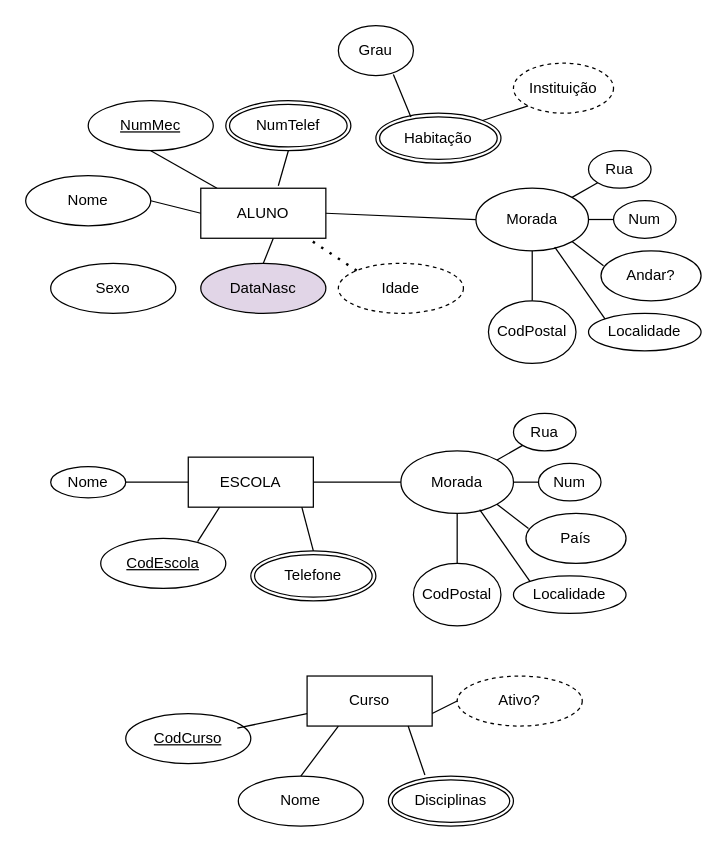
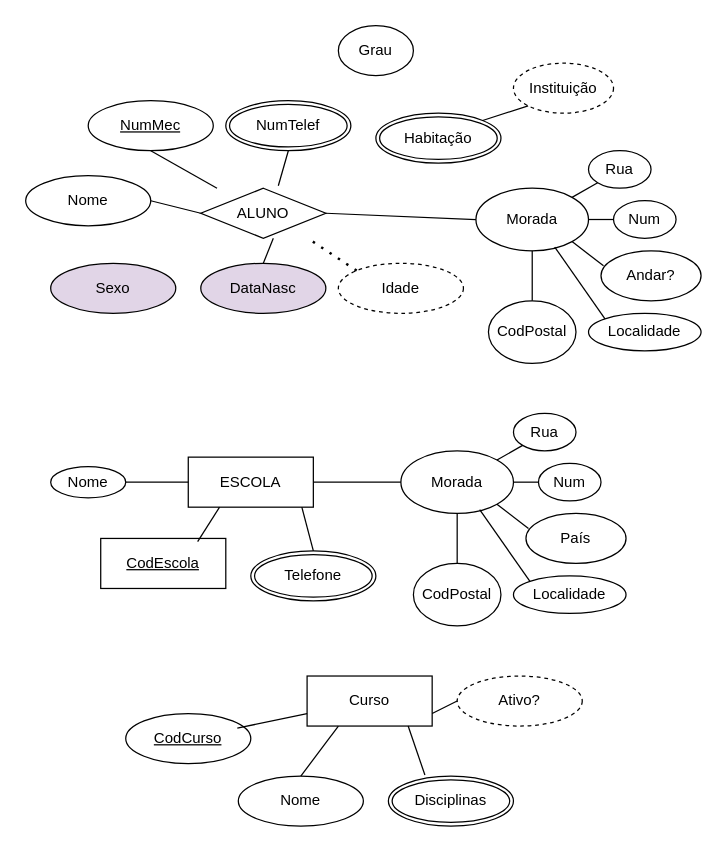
(402, 96) -> none
(263, 213) -> (263, 213)
(113, 288) -> (113, 288)
(163, 563) -> (163, 563)
